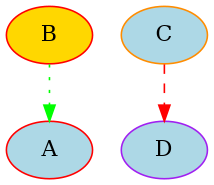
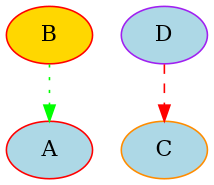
(164, 85) -> (164, 85)
